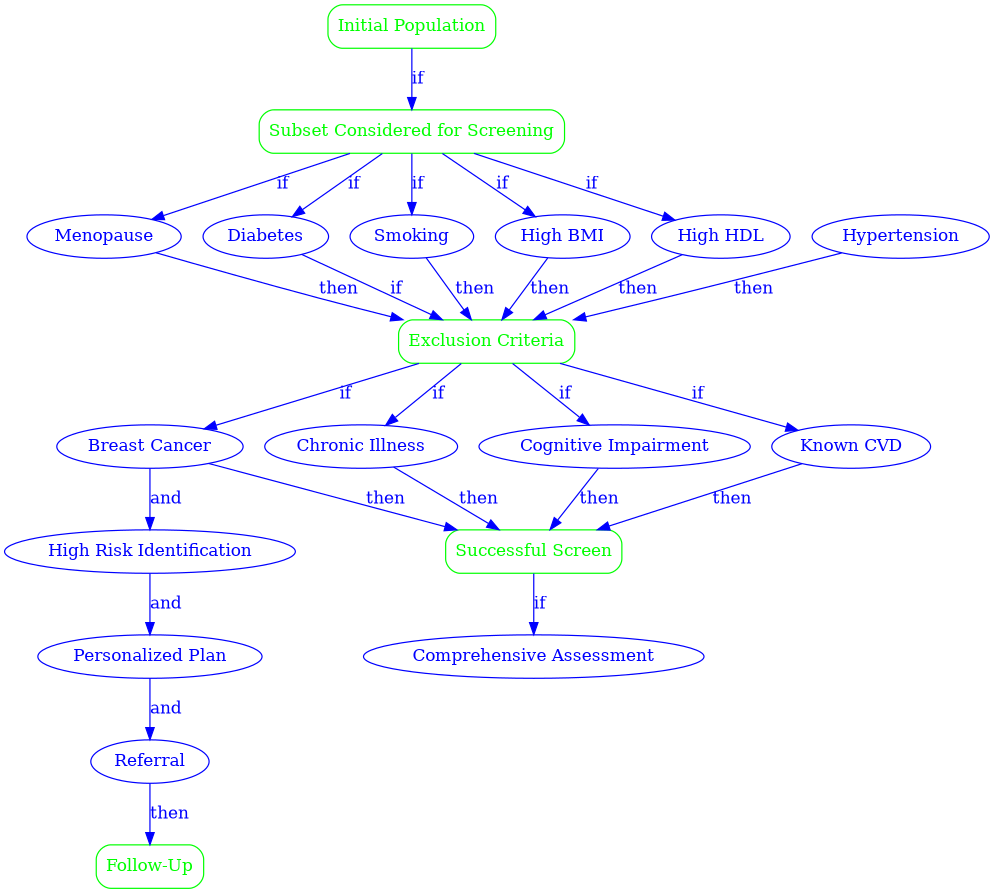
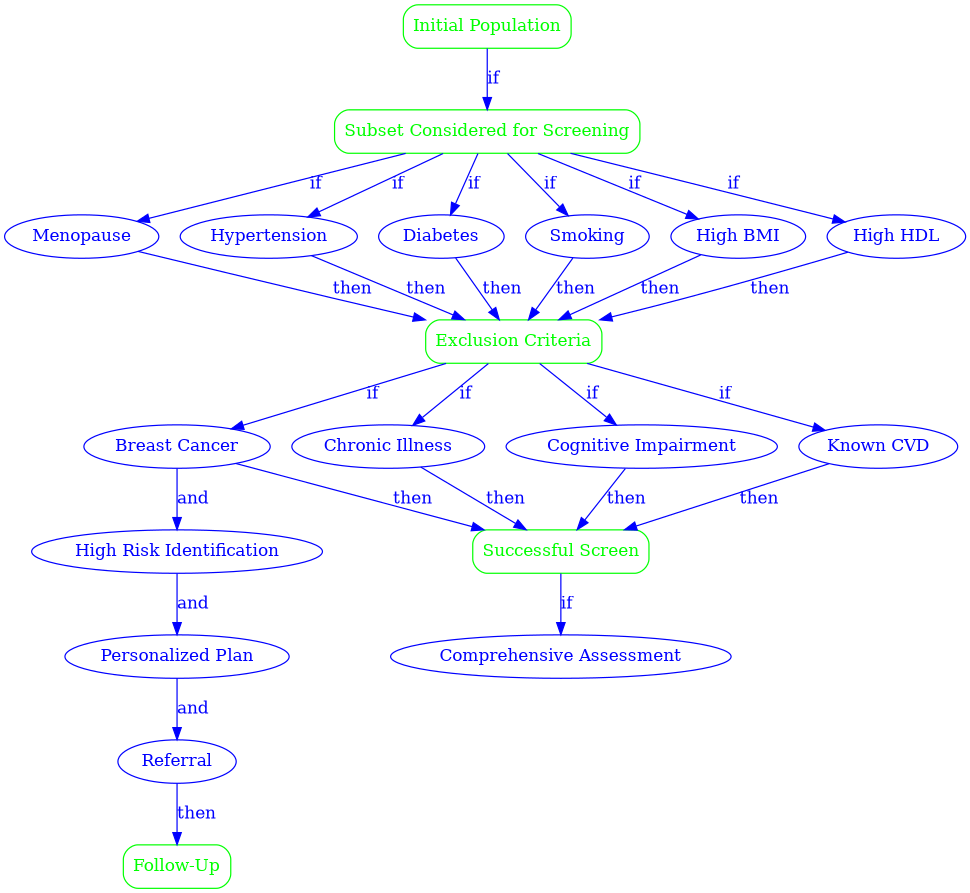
none -> (381, 183)
(396, 289) -> (502, 289)
